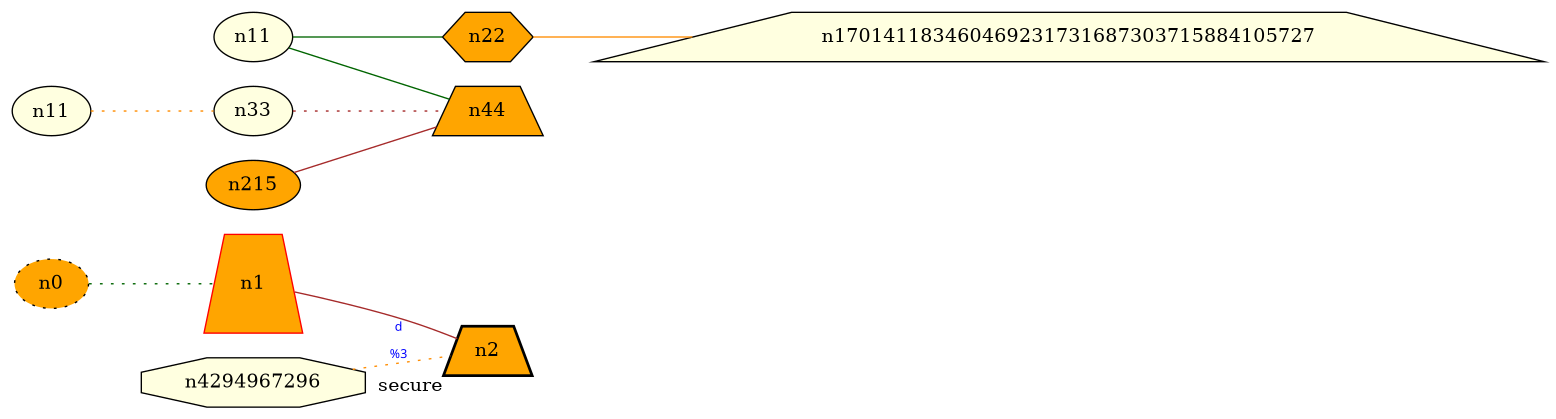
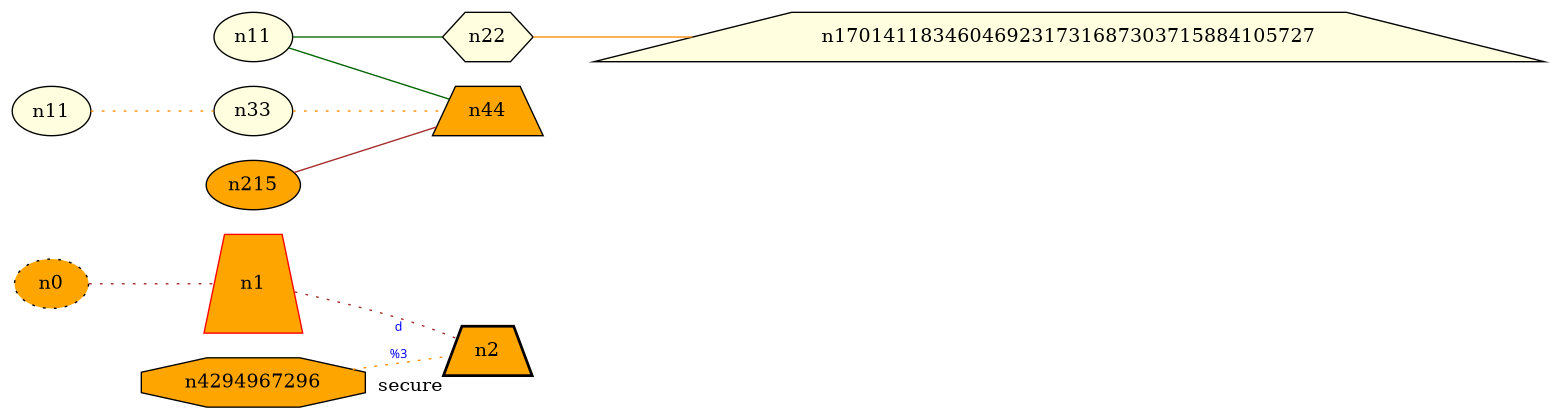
(488, 37) -> (488, 37)
(368, 111) -> (368, 111)
(152, 284) -> (152, 284)
(377, 312) -> (377, 312)
(253, 382) -> (253, 382)
